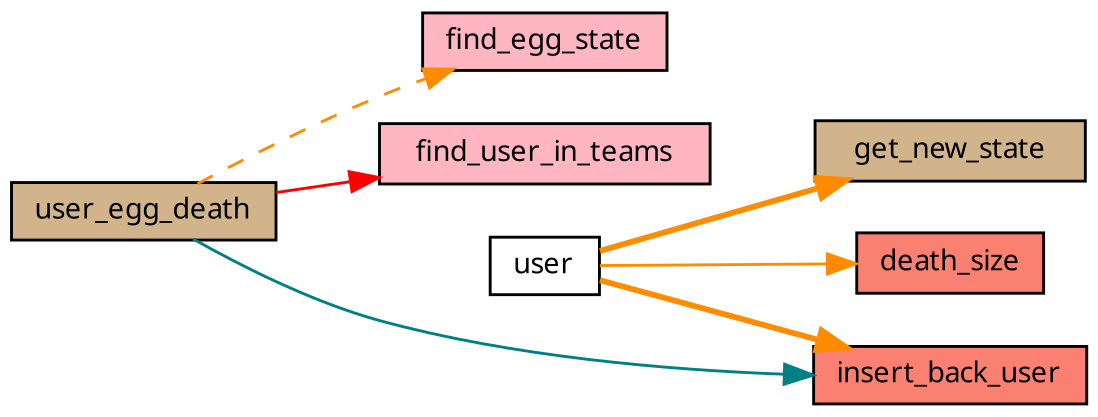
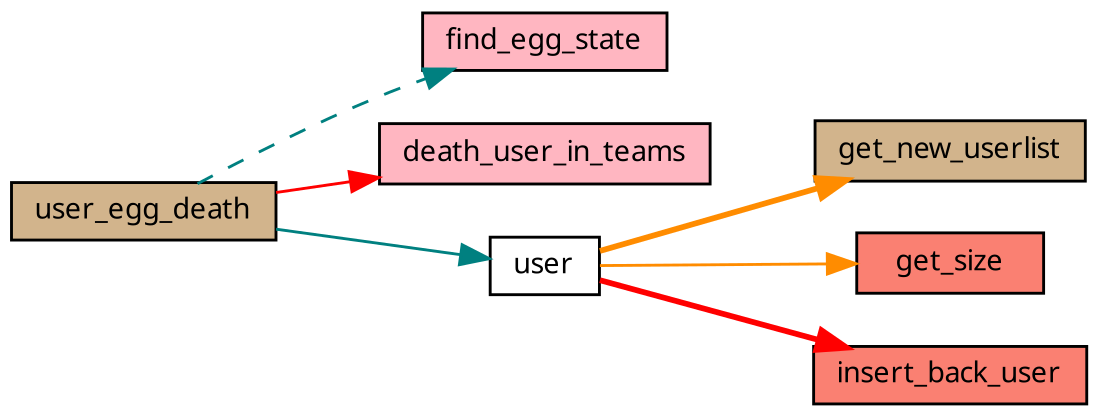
(310, 127) -> (310, 127)
(950, 151) -> (950, 151)
(545, 154) -> (545, 154)
(950, 263) -> (950, 263)
(709, 310) -> (709, 310)
(479, 343) -> (368, 242)
